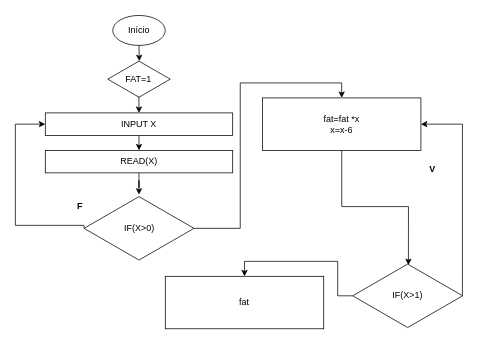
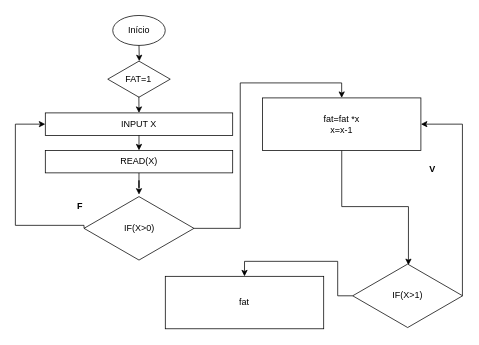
(342, 124) -> (342, 124)
